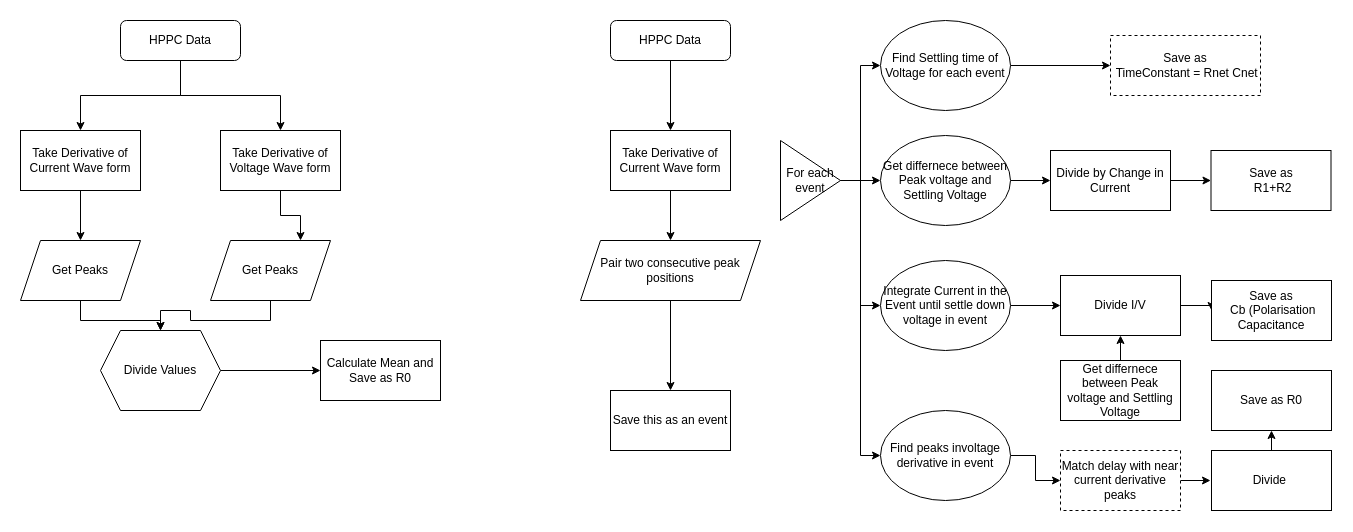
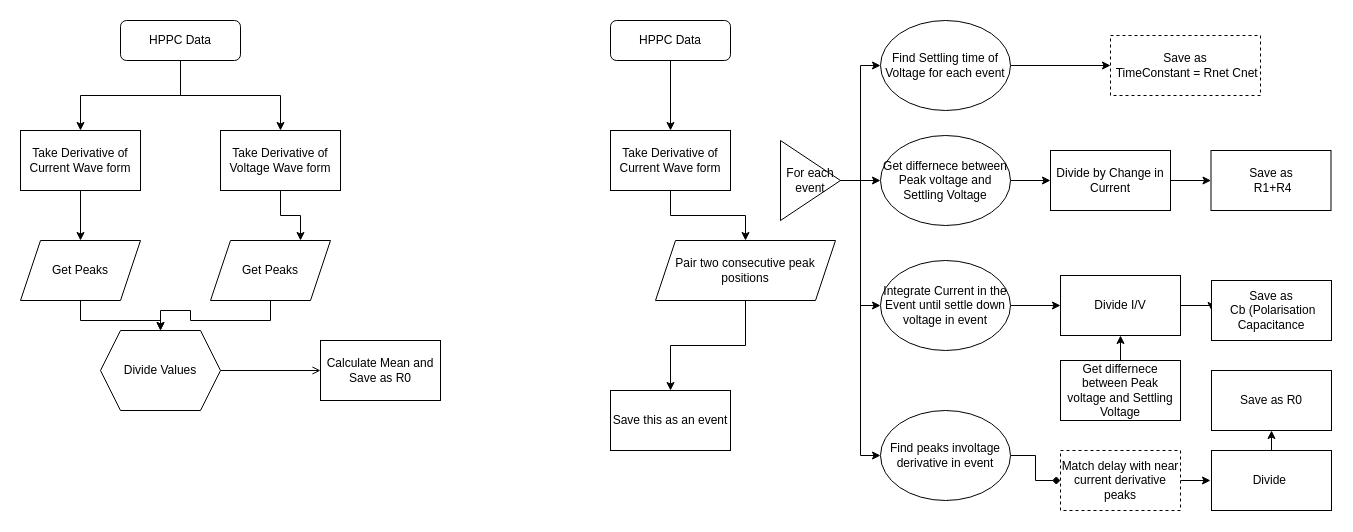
(1272, 181) -> (1272, 181)
(671, 271) -> (746, 271)
(312, 371) -> (314, 371)
(1052, 481) -> (1052, 481)
